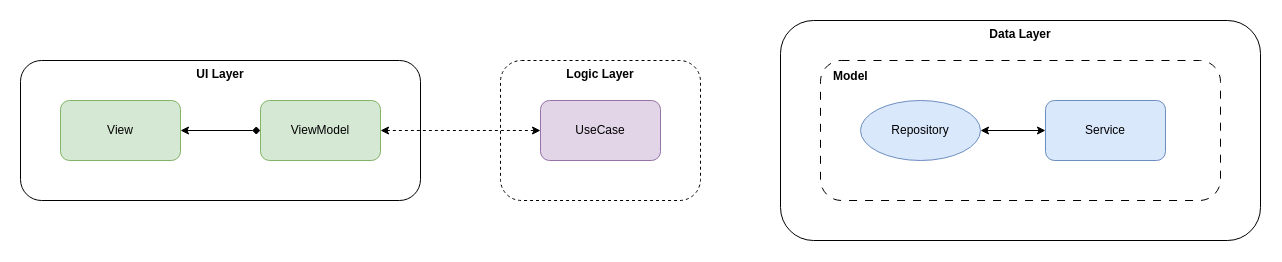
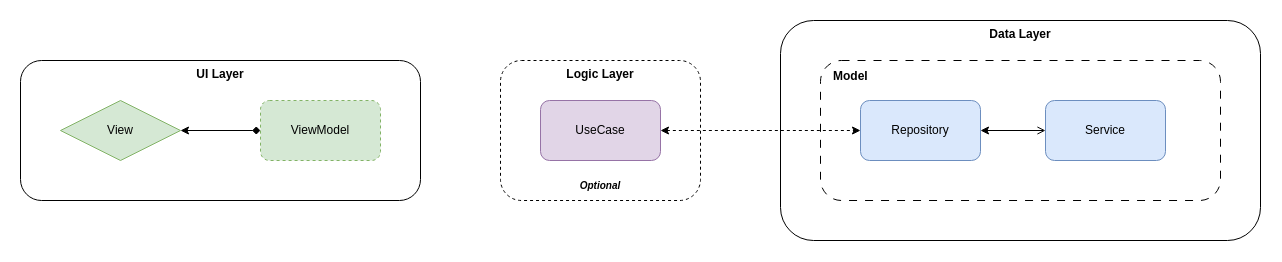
(121, 131) -> (121, 131)
(321, 131) -> (321, 131)
(460, 131) -> none
none -> (760, 131)
(921, 131) -> (921, 131)
(1037, 131) -> (1039, 131)
none -> (601, 186)
